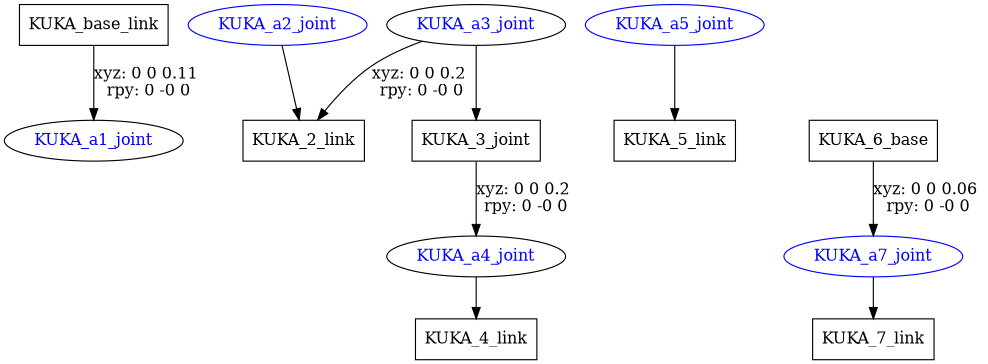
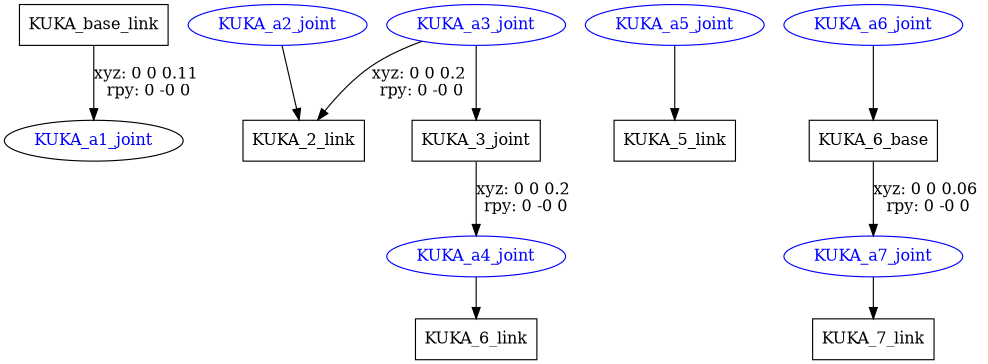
(476, 25) -> (476, 25)
none -> (873, 25)
(476, 256) -> (476, 256)
(476, 339) -> (476, 339)
